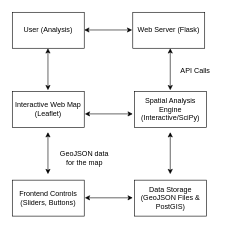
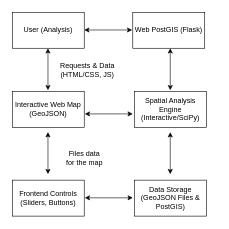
(169, 30) -> (169, 30)
none -> (87, 71)
(195, 71) -> none
(48, 110) -> (48, 110)
(85, 158) -> (85, 158)
